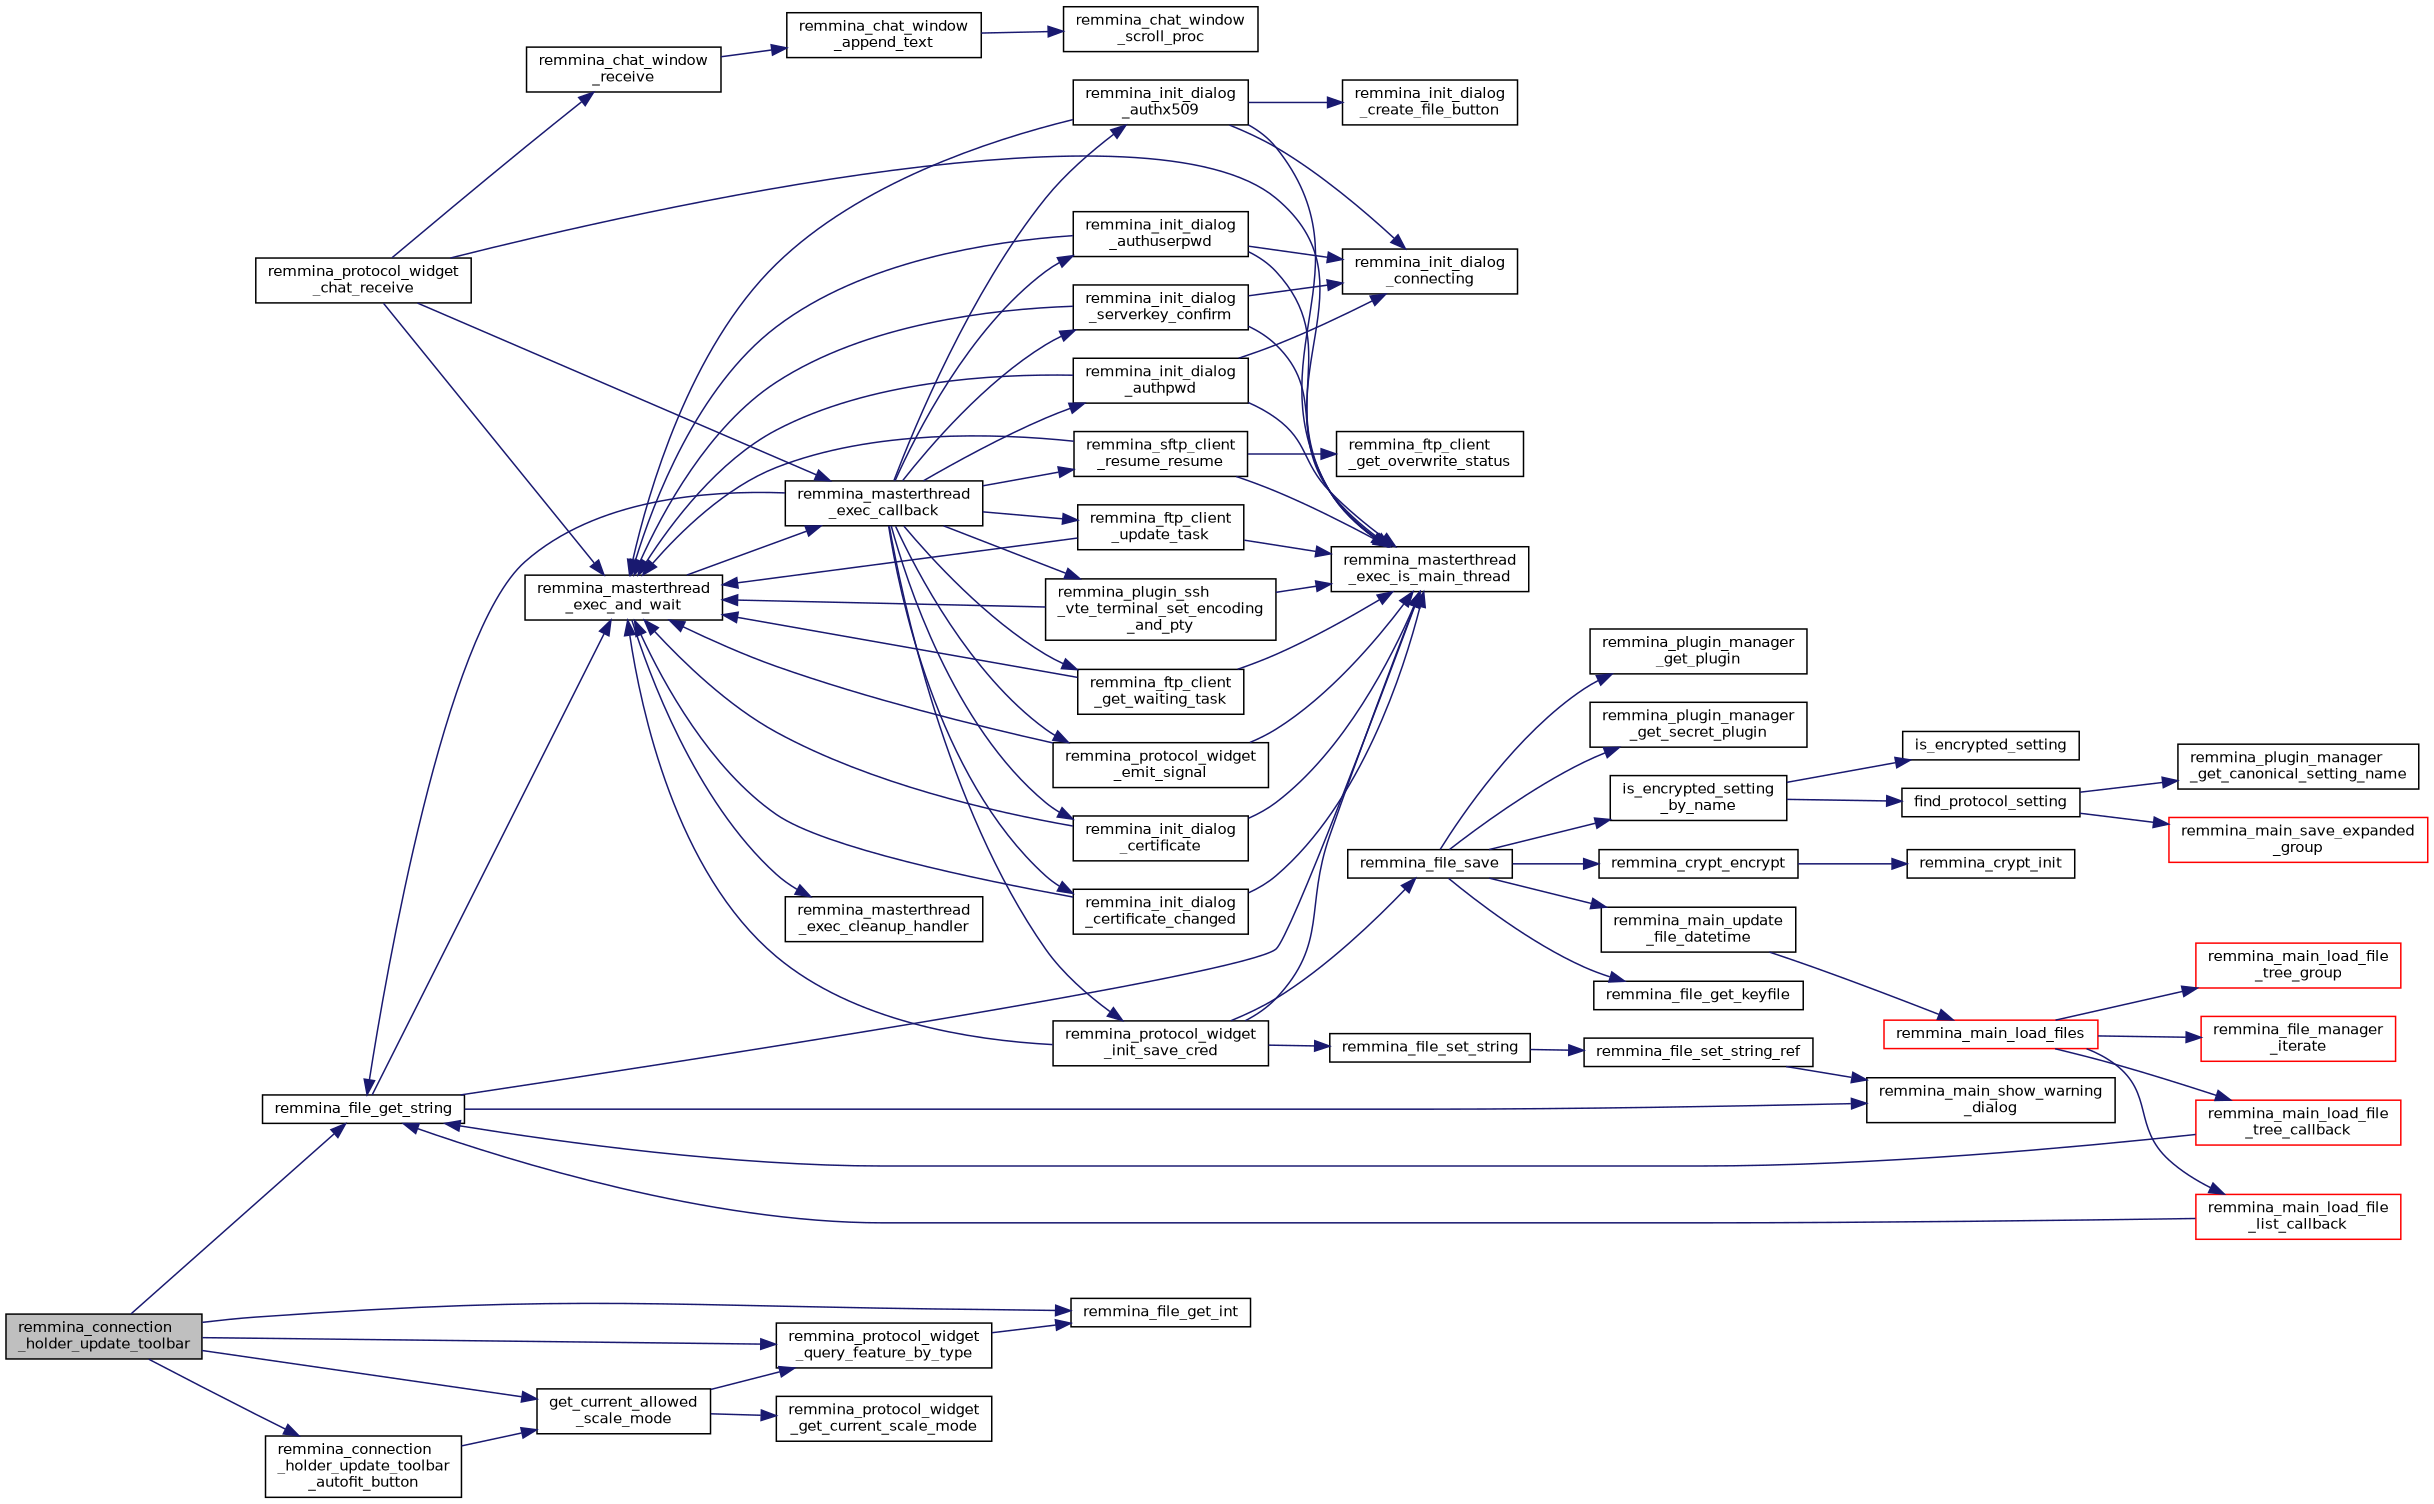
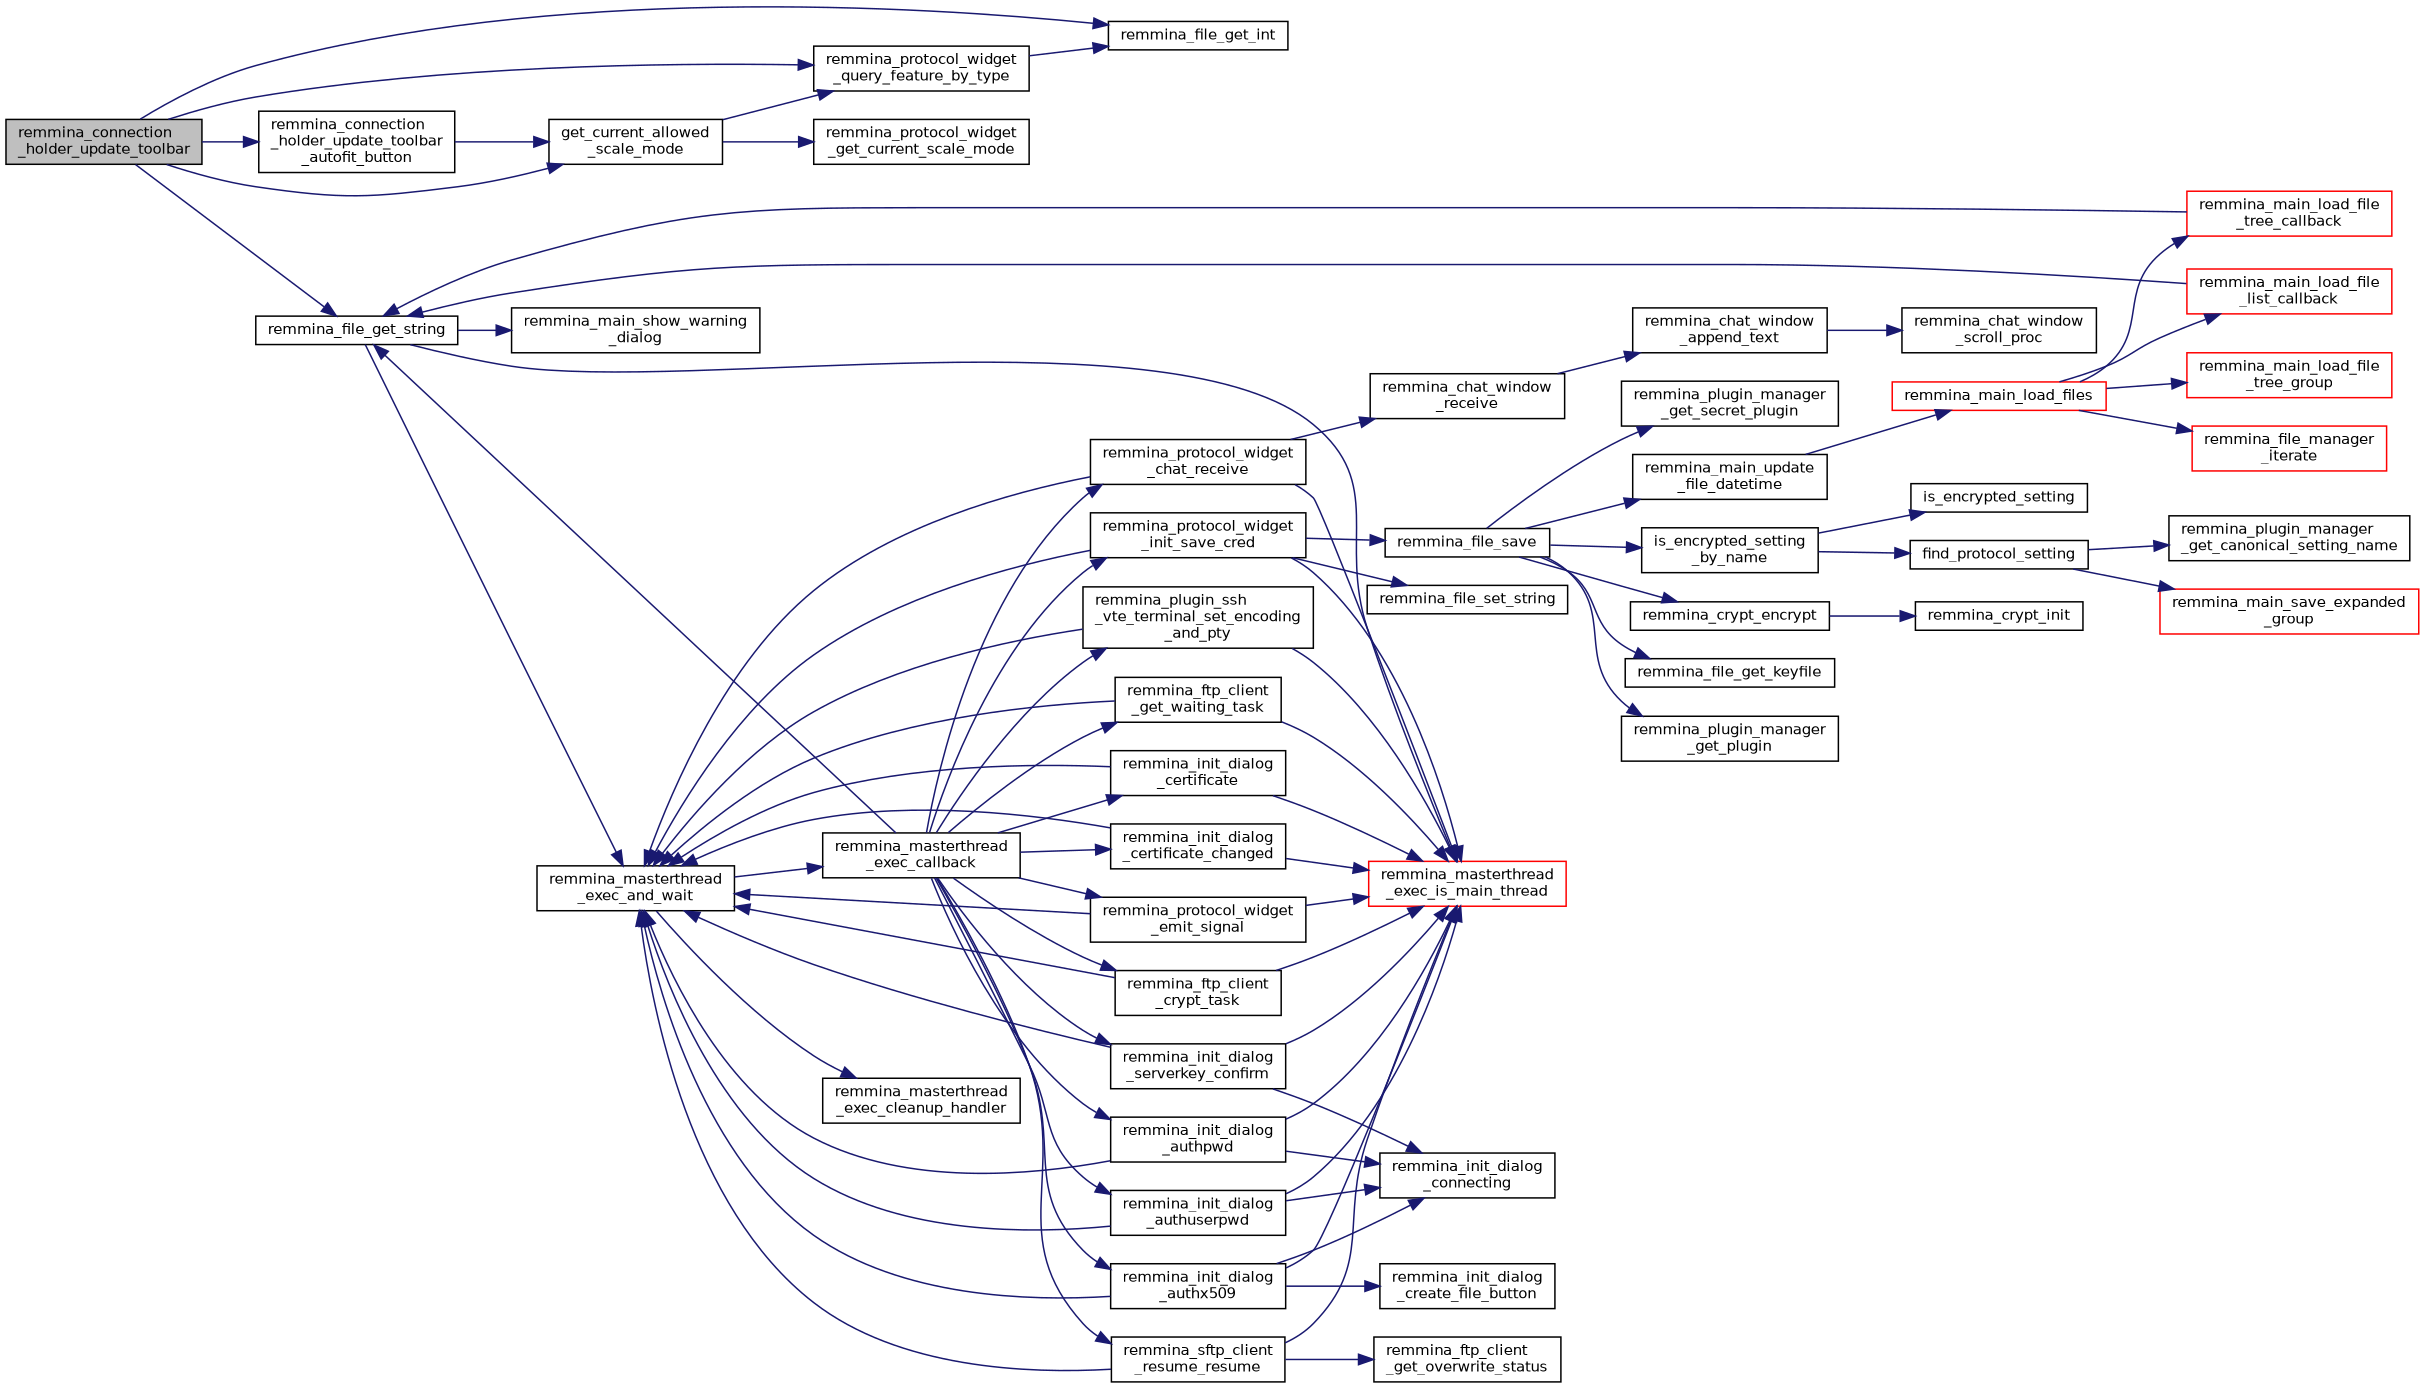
(617, 389) -> (974, 667)
(1161, 527) -> (1198, 993)
(1430, 569) -> (1467, 884)
(1699, 1052) -> none
